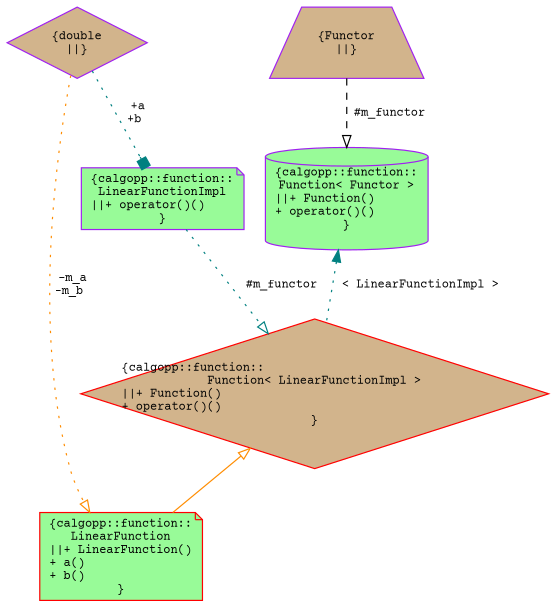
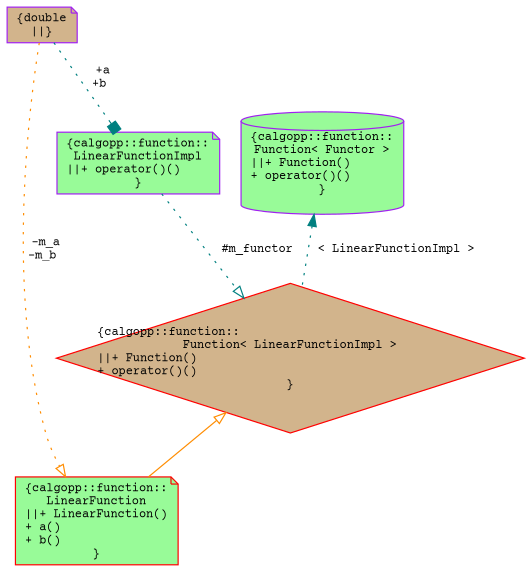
(77, 43) -> (42, 25)
(347, 43) -> none
